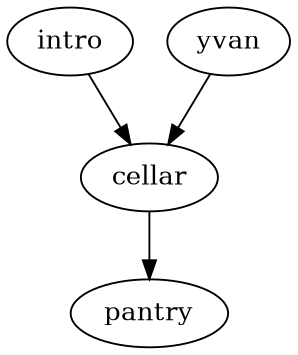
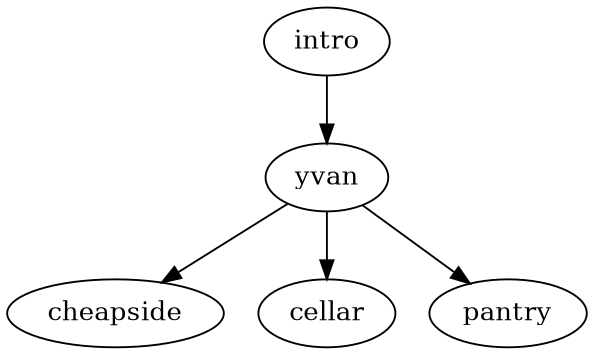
(105, 101) -> (327, 100)
(149, 236) -> (408, 239)
none -> (116, 313)
